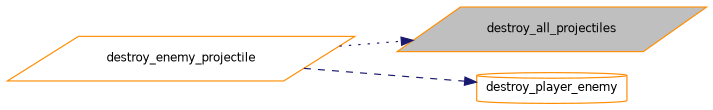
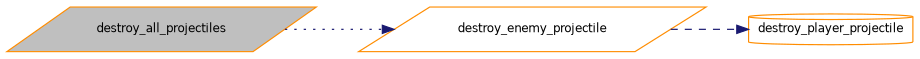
(370, 44) -> (334, 29)
(552, 88) -> (831, 29)
